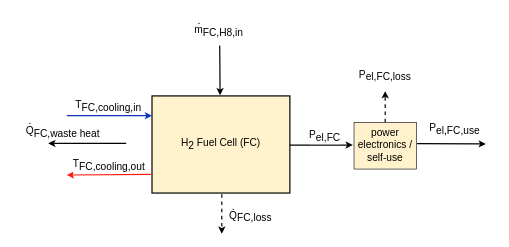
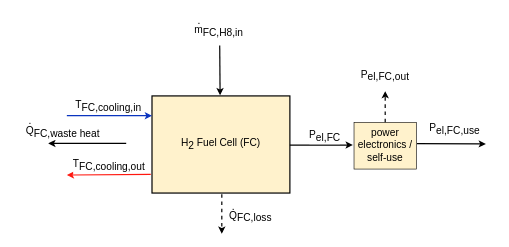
(386, 76) -> (386, 76)
